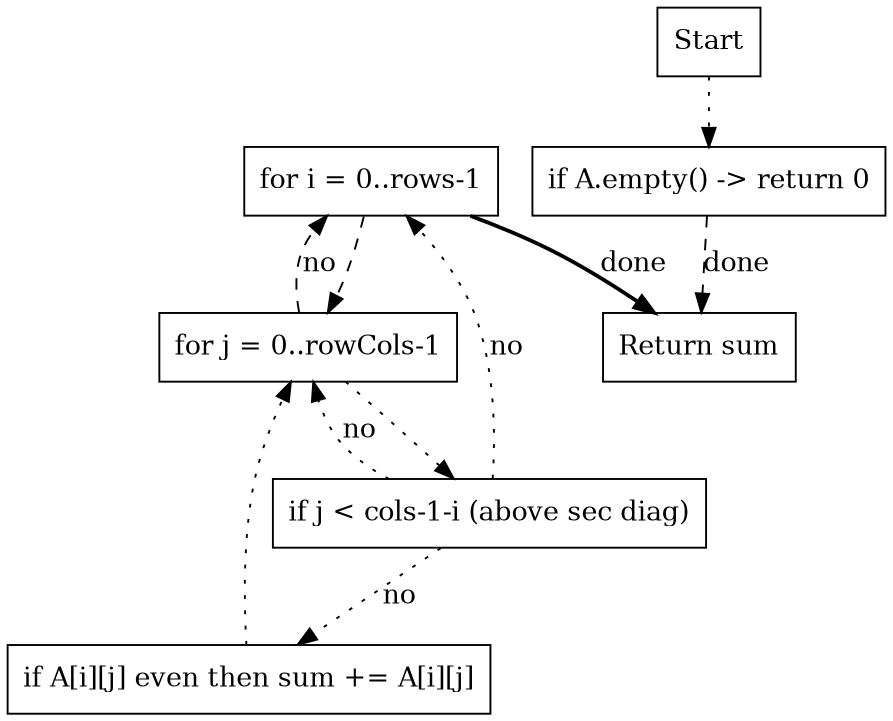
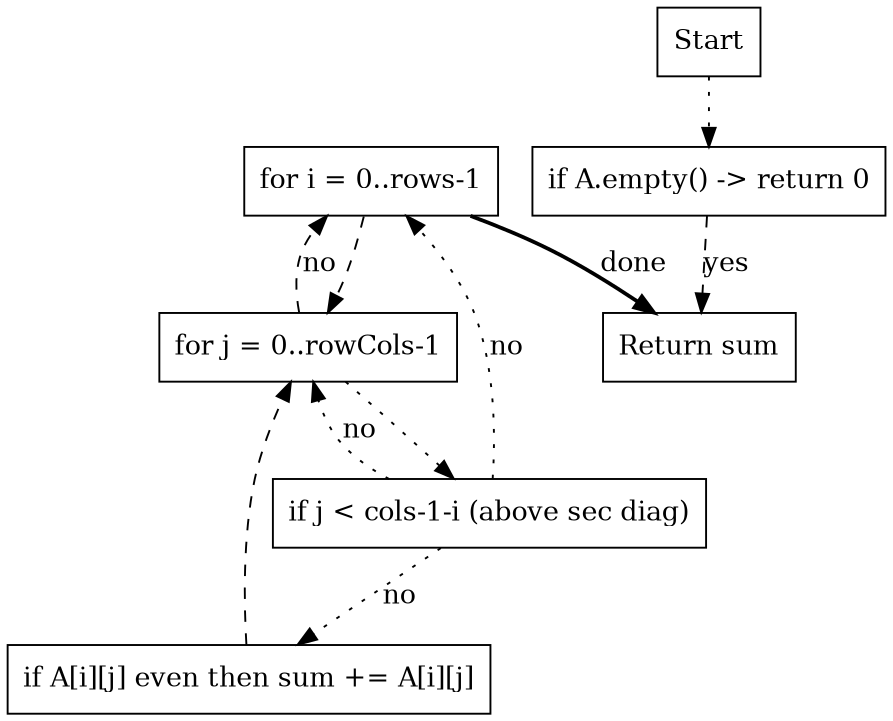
(737, 264) -> (727, 264)
(248, 519) -> (248, 519)
